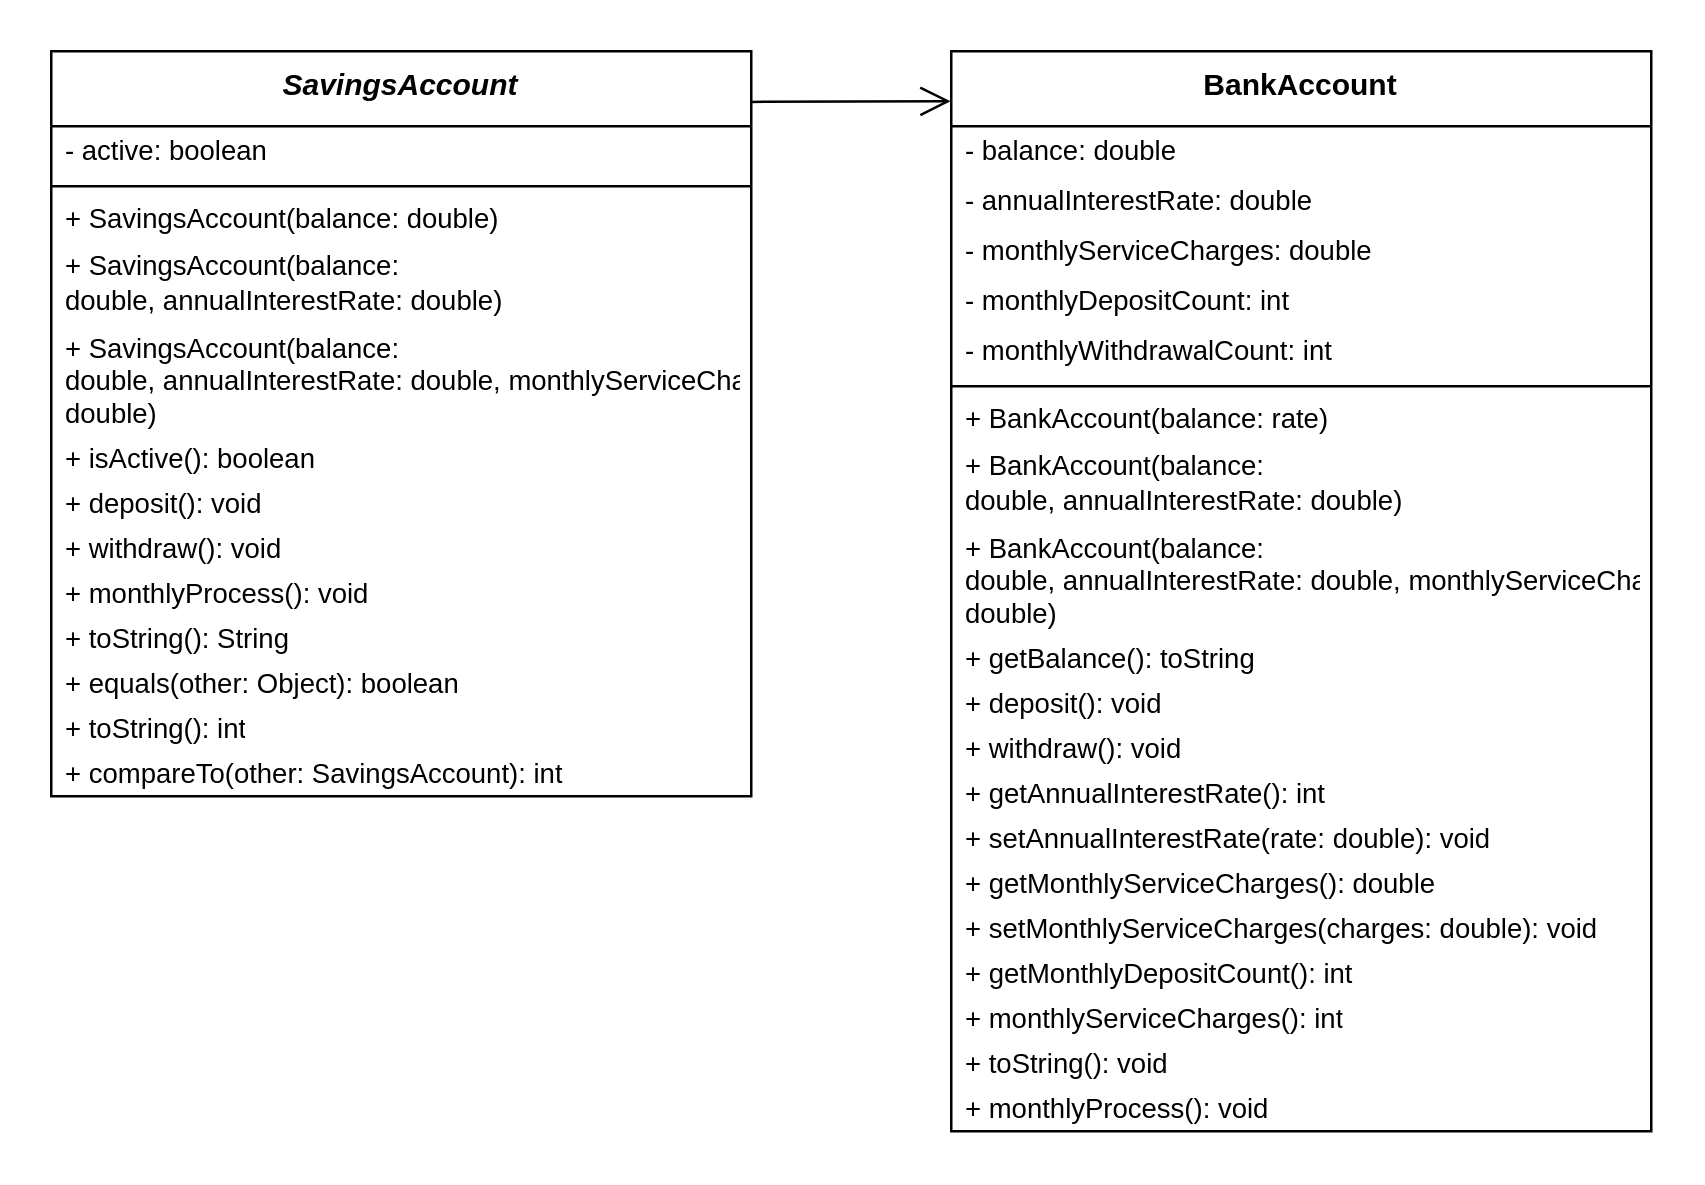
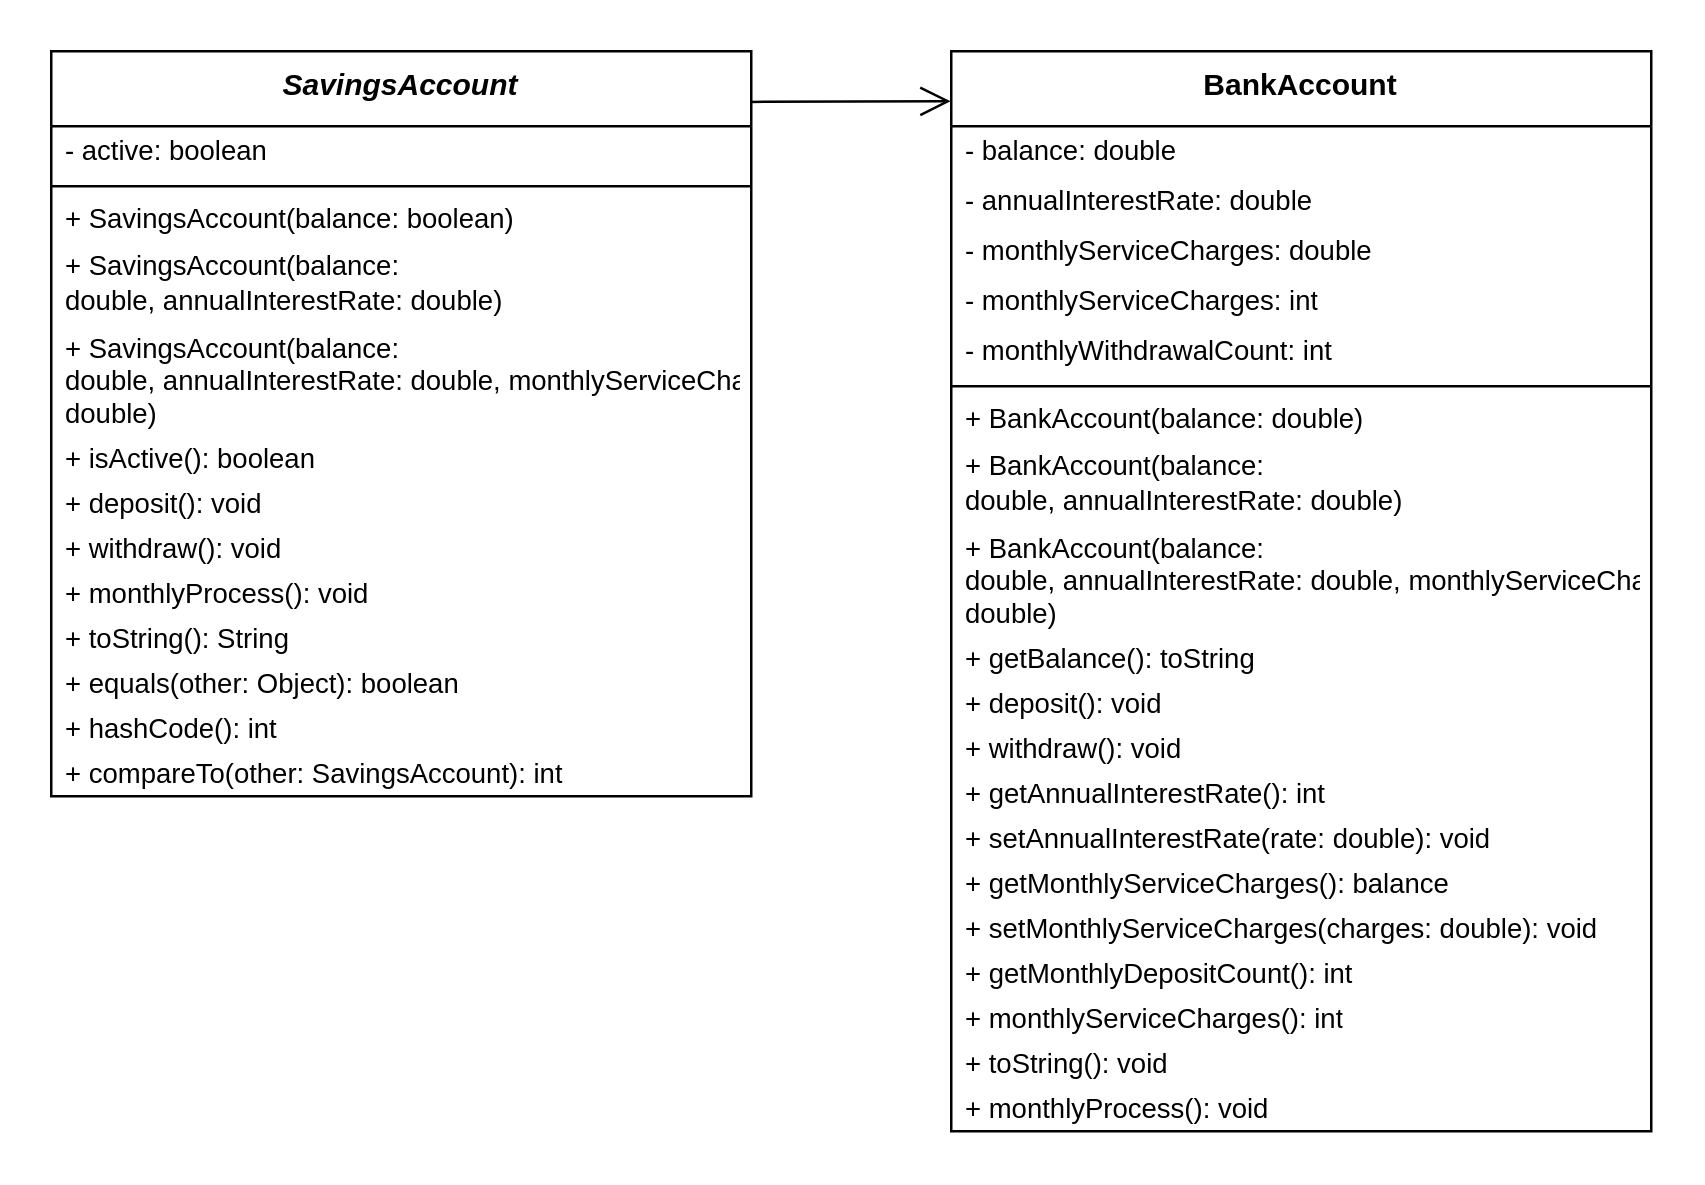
(302, 219) -> (310, 219)
(1149, 301) -> (1164, 301)
(1171, 419) -> (1183, 419)
(179, 729) -> (183, 729)
(1226, 884) -> (1233, 884)
